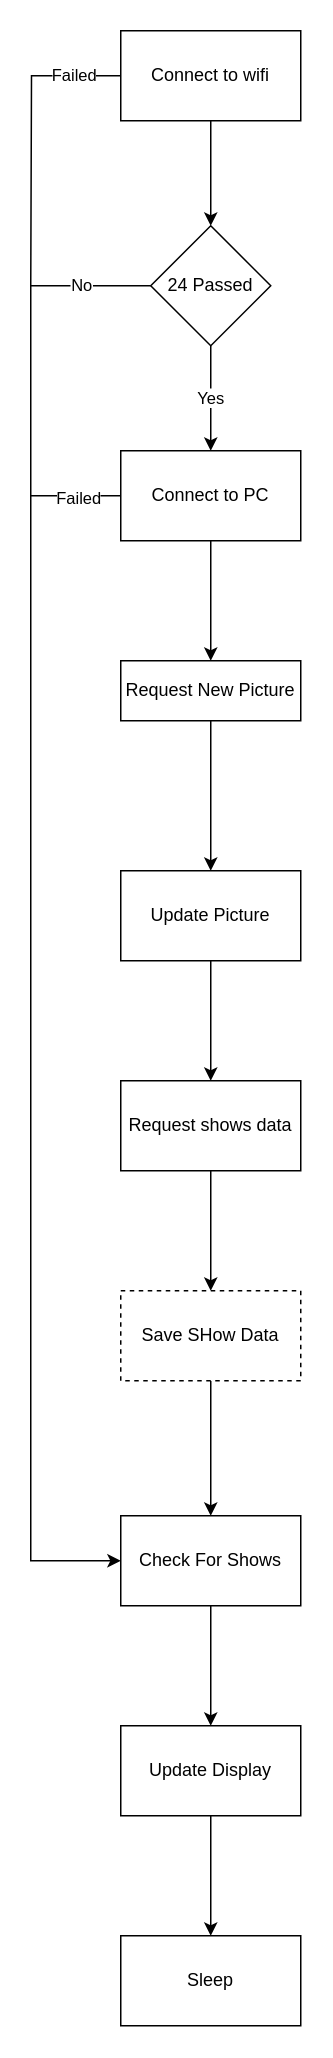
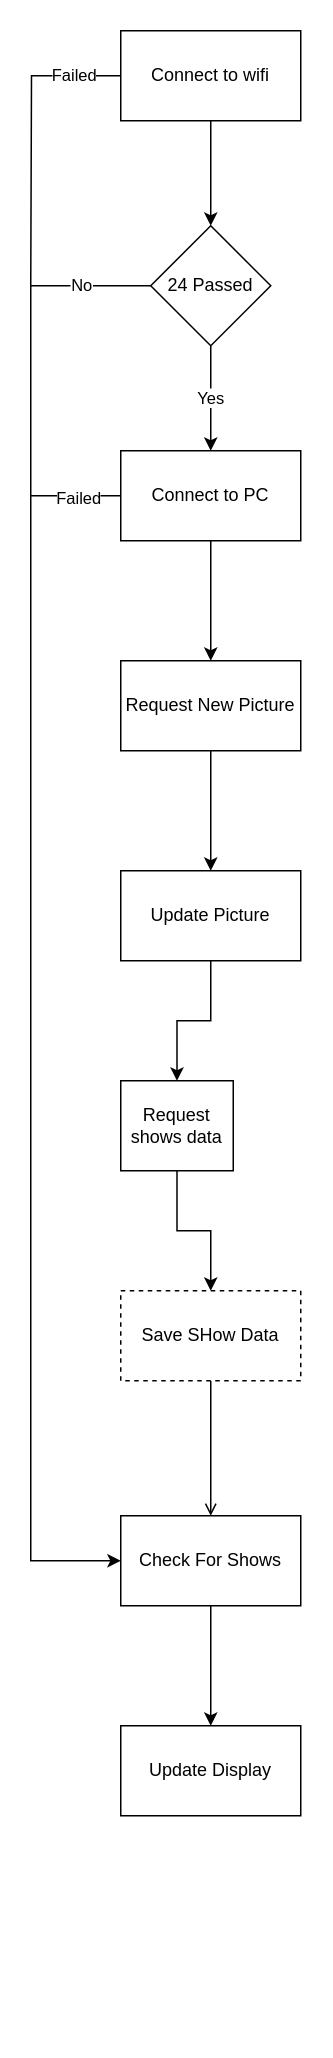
(211, 691) -> (211, 706)
(211, 1126) -> (177, 1126)
(211, 1504) -> (211, 1506)
(211, 1871) -> none
(211, 1981) -> none
